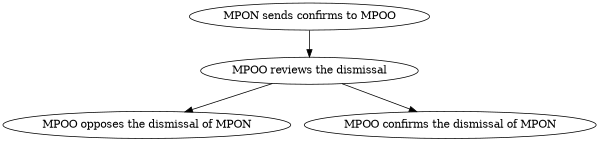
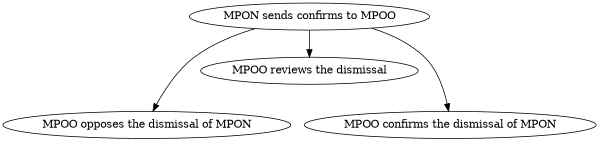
(376, 96) -> (422, 54)
(232, 97) -> (197, 55)
